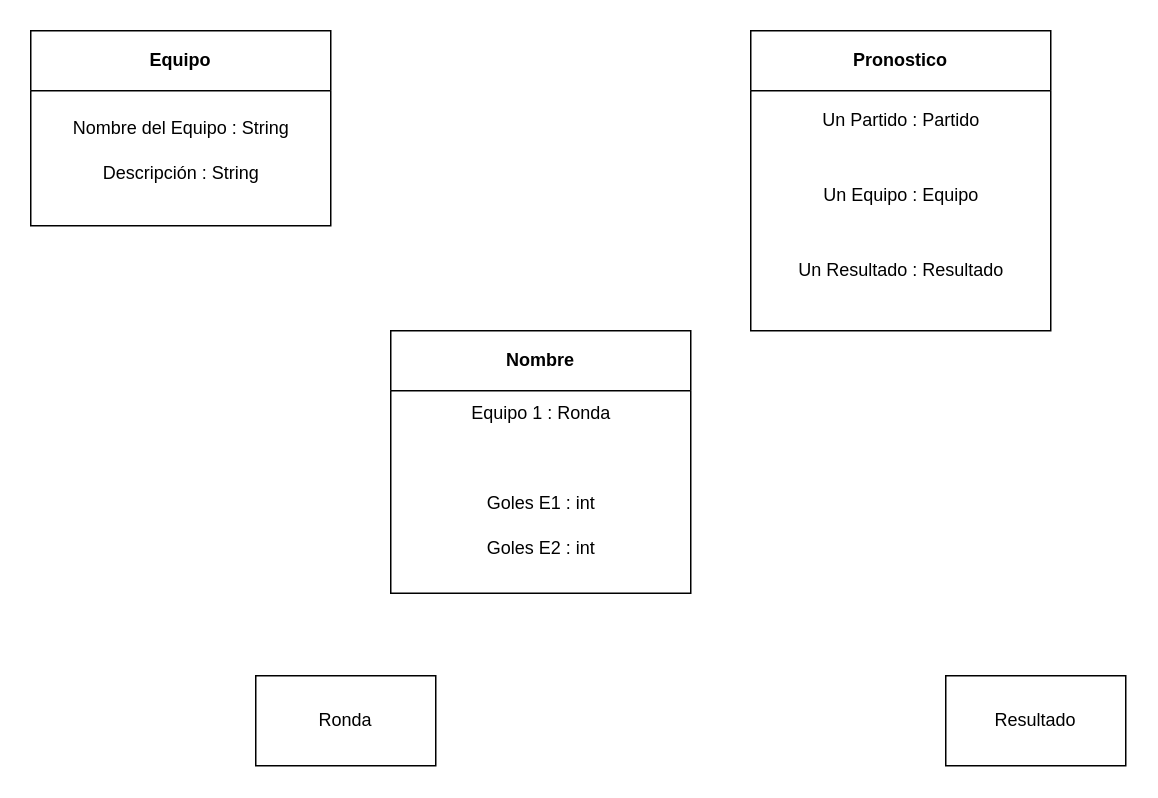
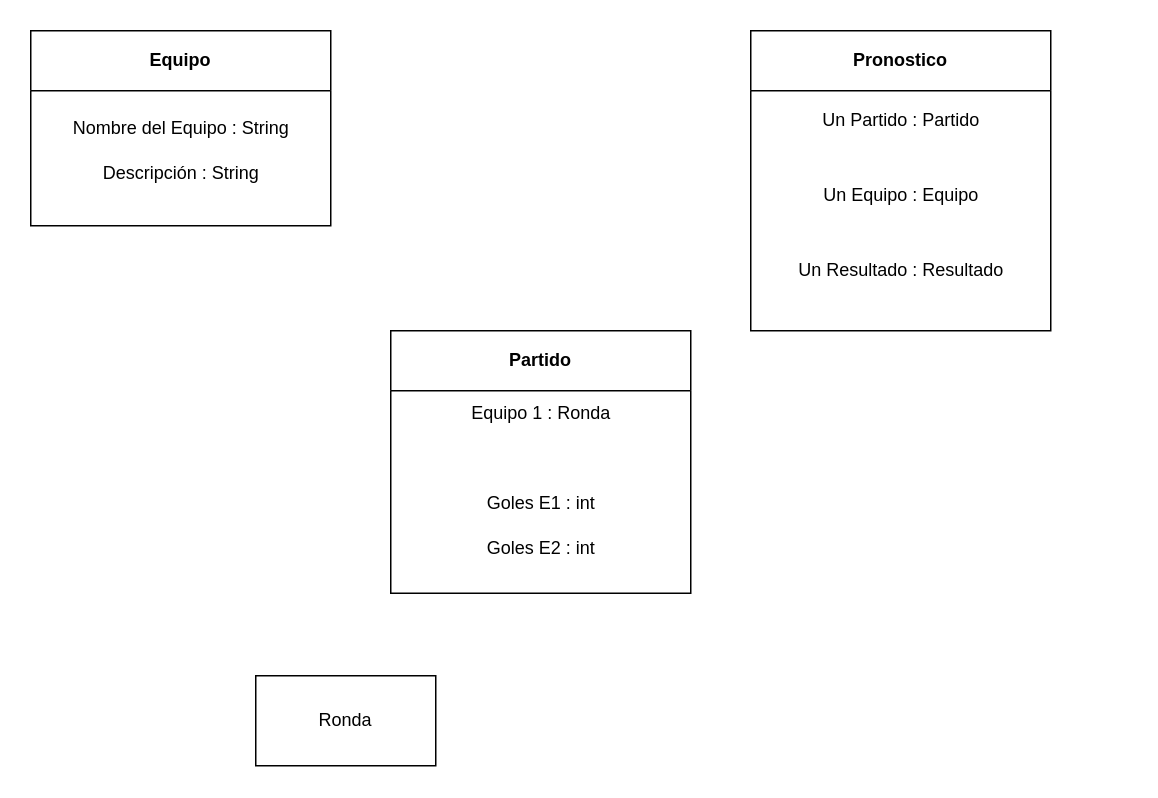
(541, 361) -> (541, 361)
(1036, 721) -> none
